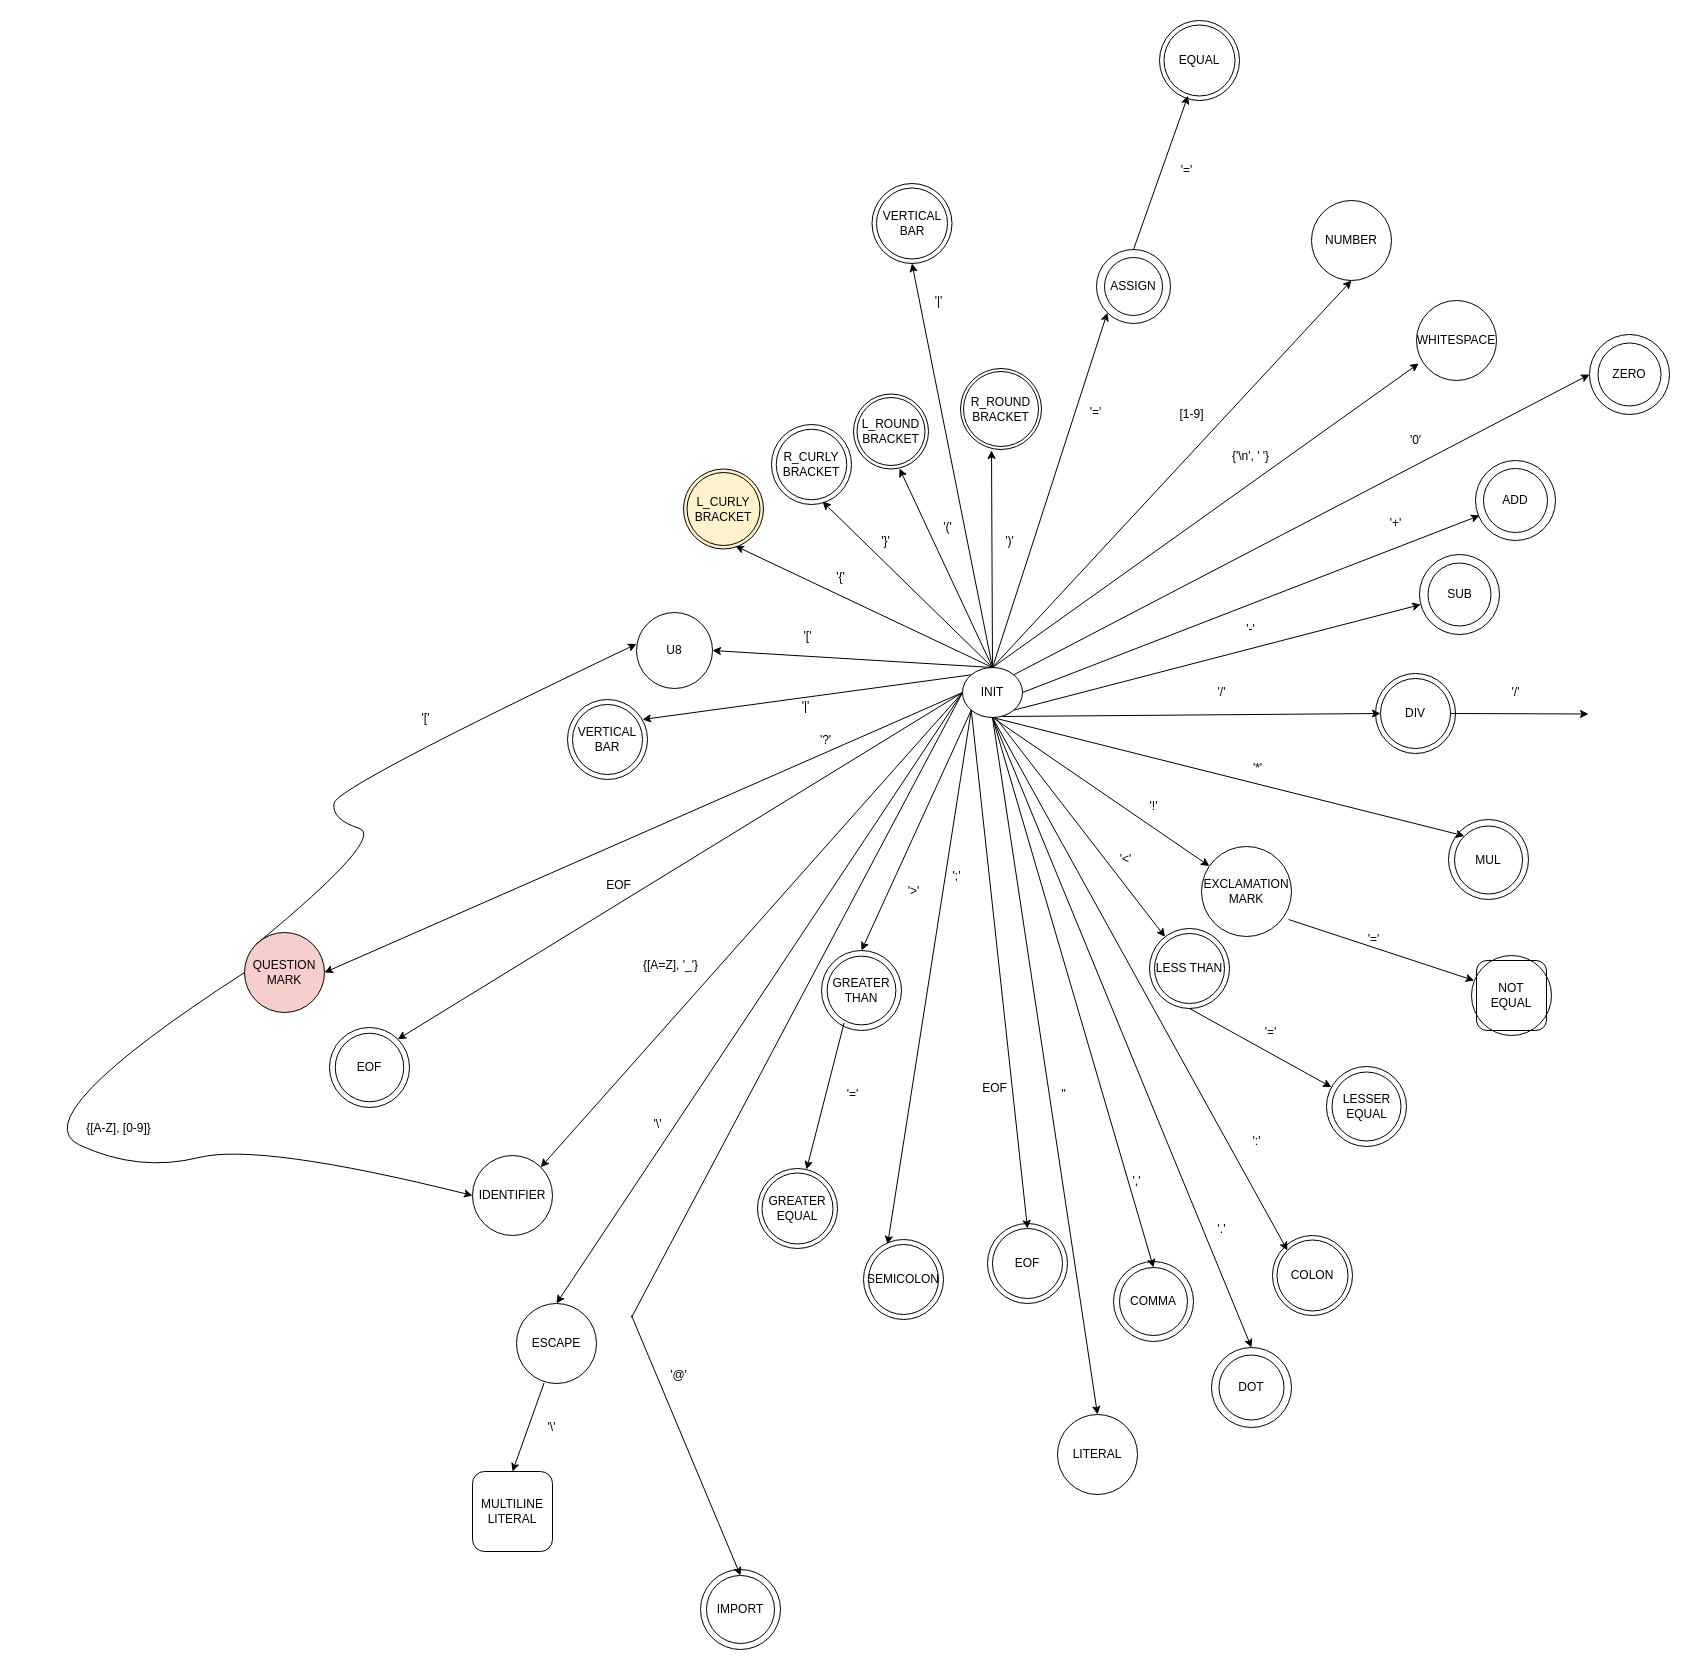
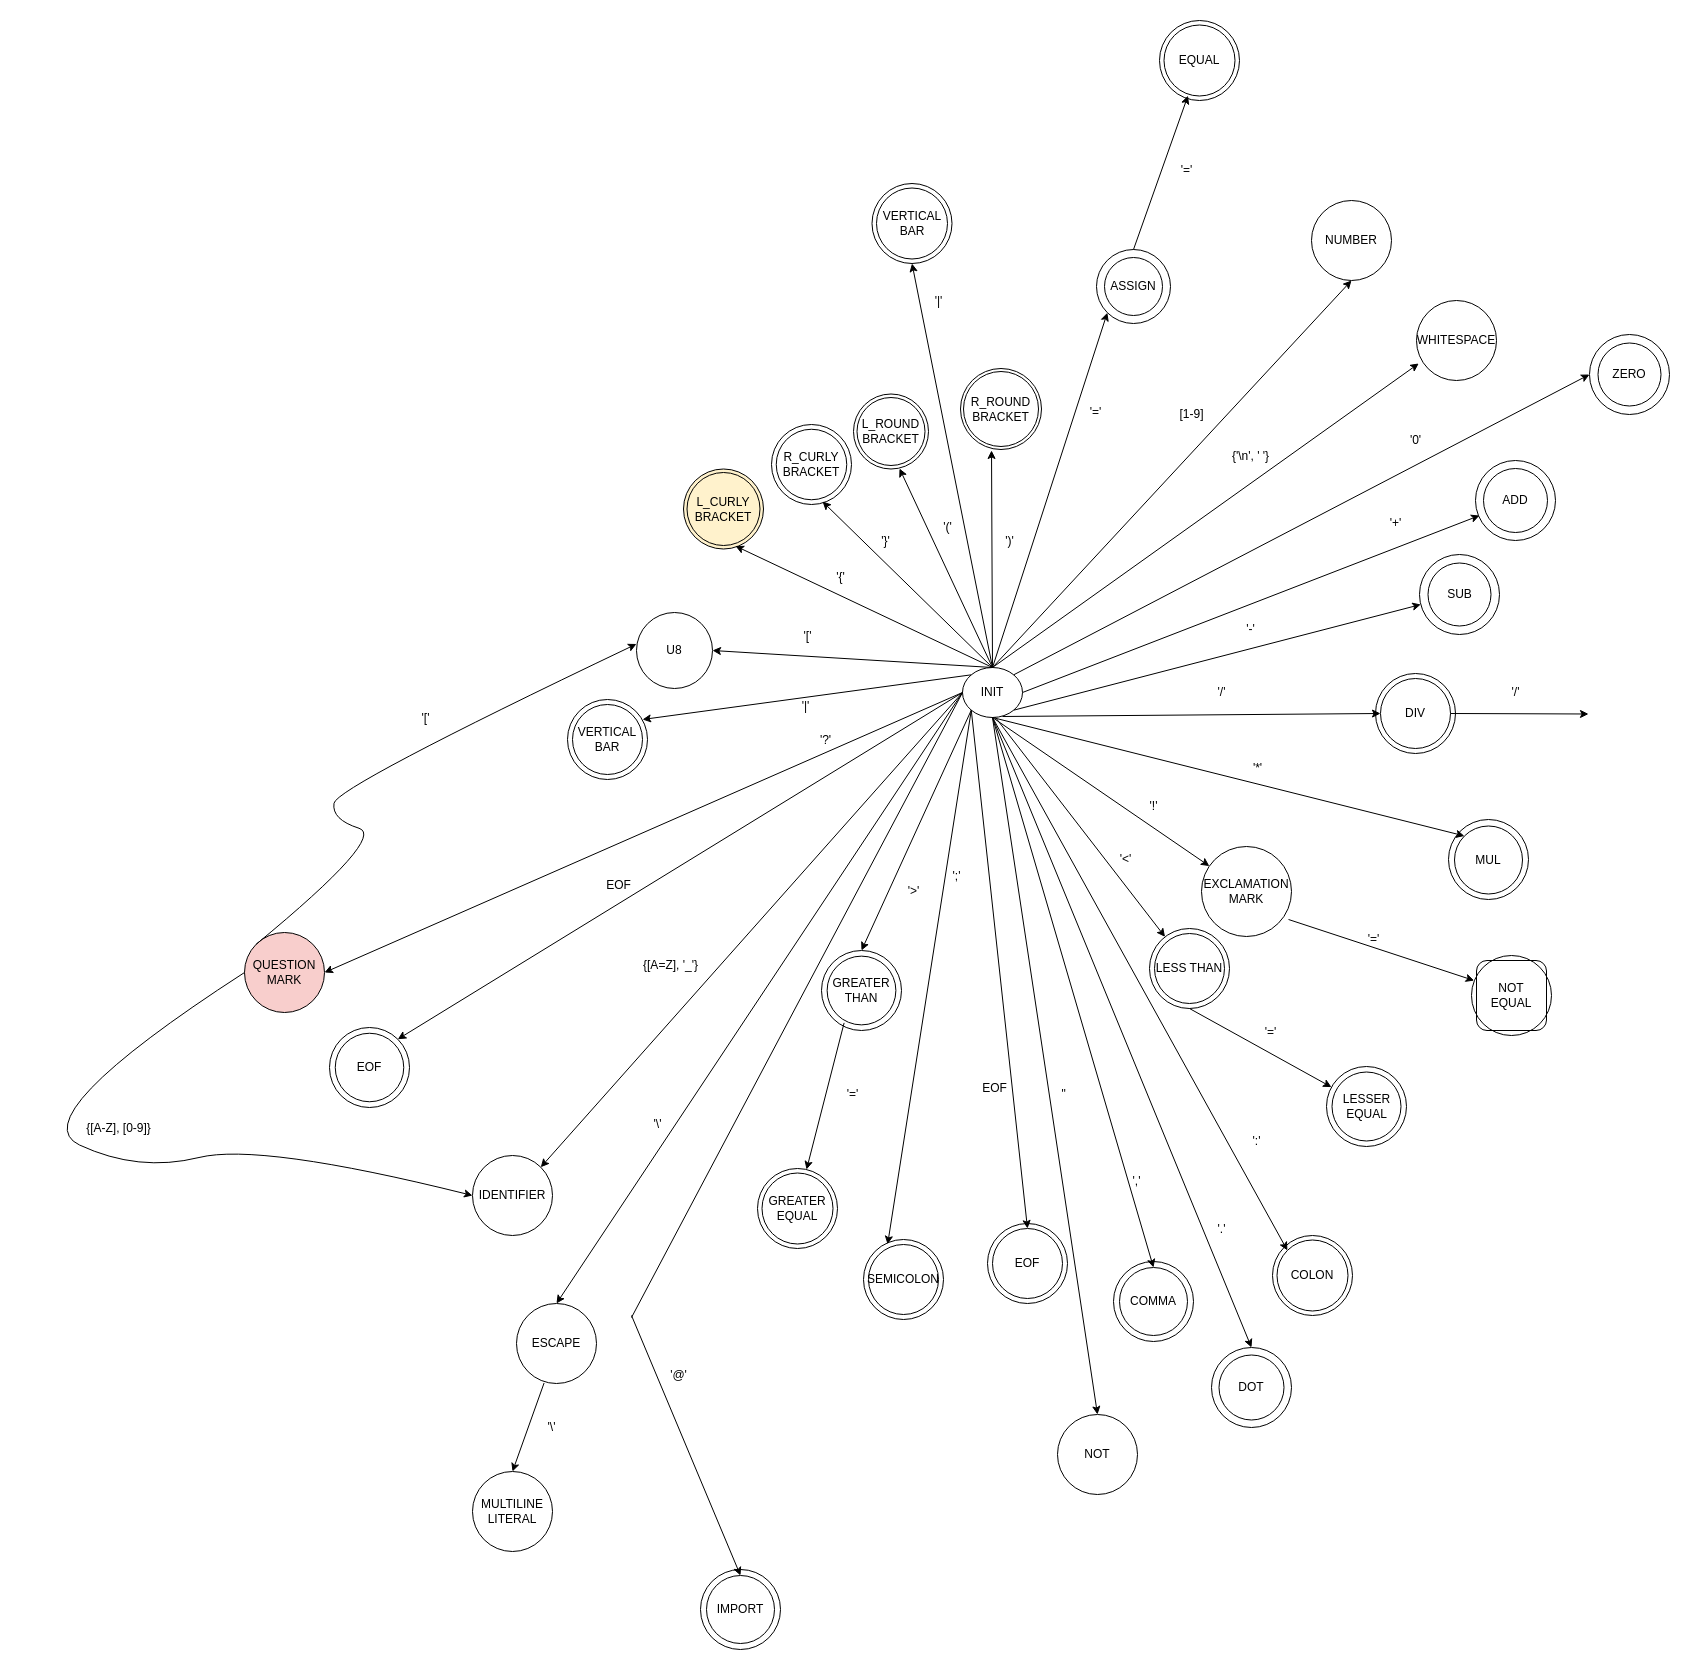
(1098, 1455) -> (1098, 1455)
(513, 1512) -> (513, 1512)
